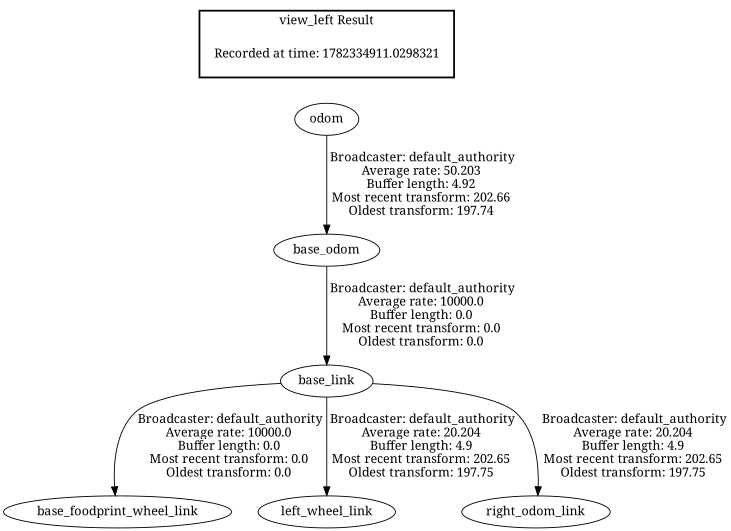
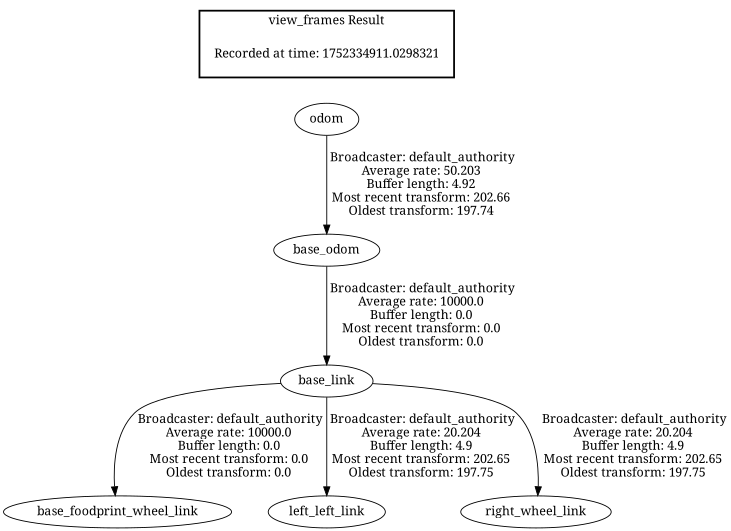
(327, 21) -> (327, 21)
(327, 54) -> (327, 54)
(327, 512) -> (327, 512)
(536, 512) -> (536, 512)
